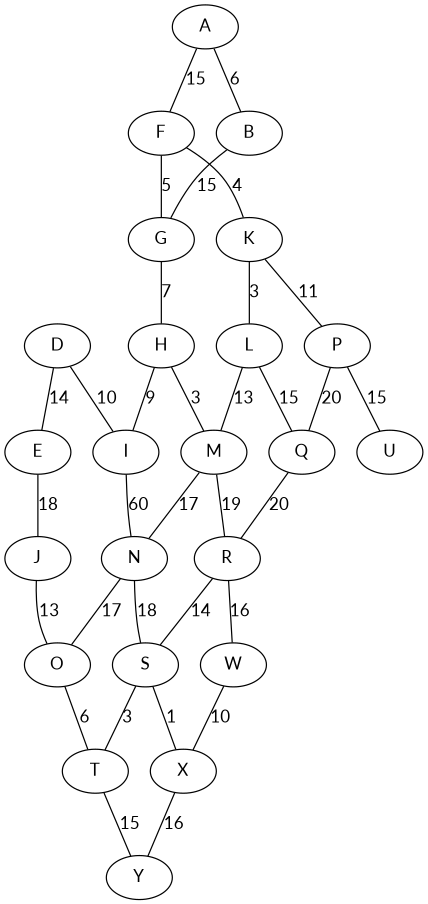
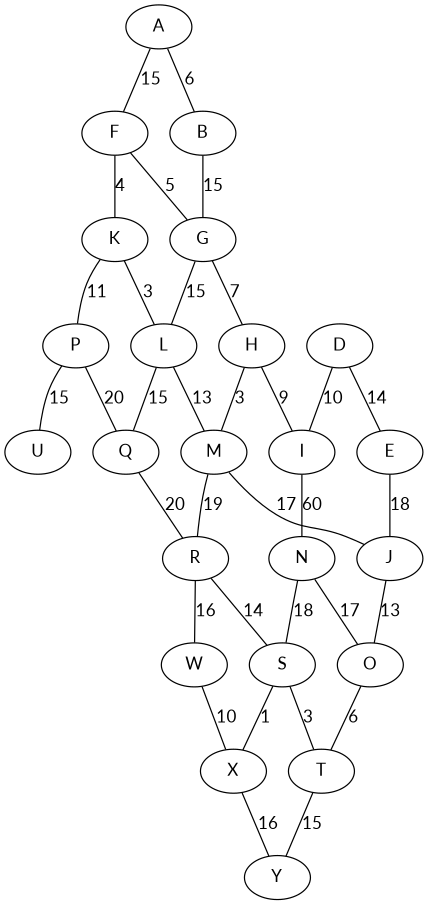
none -> (183, 293)
(174, 505) -> (289, 521)
